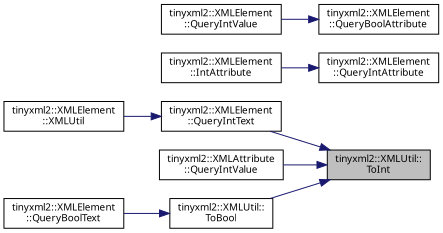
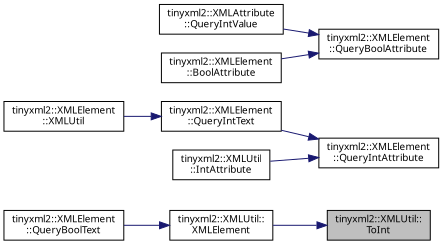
(221, 19) -> (221, 68)
(221, 68) -> (221, 165)
(295, 139) -> (295, 134)
(300, 165) -> (296, 31)
(221, 213) -> (221, 225)
